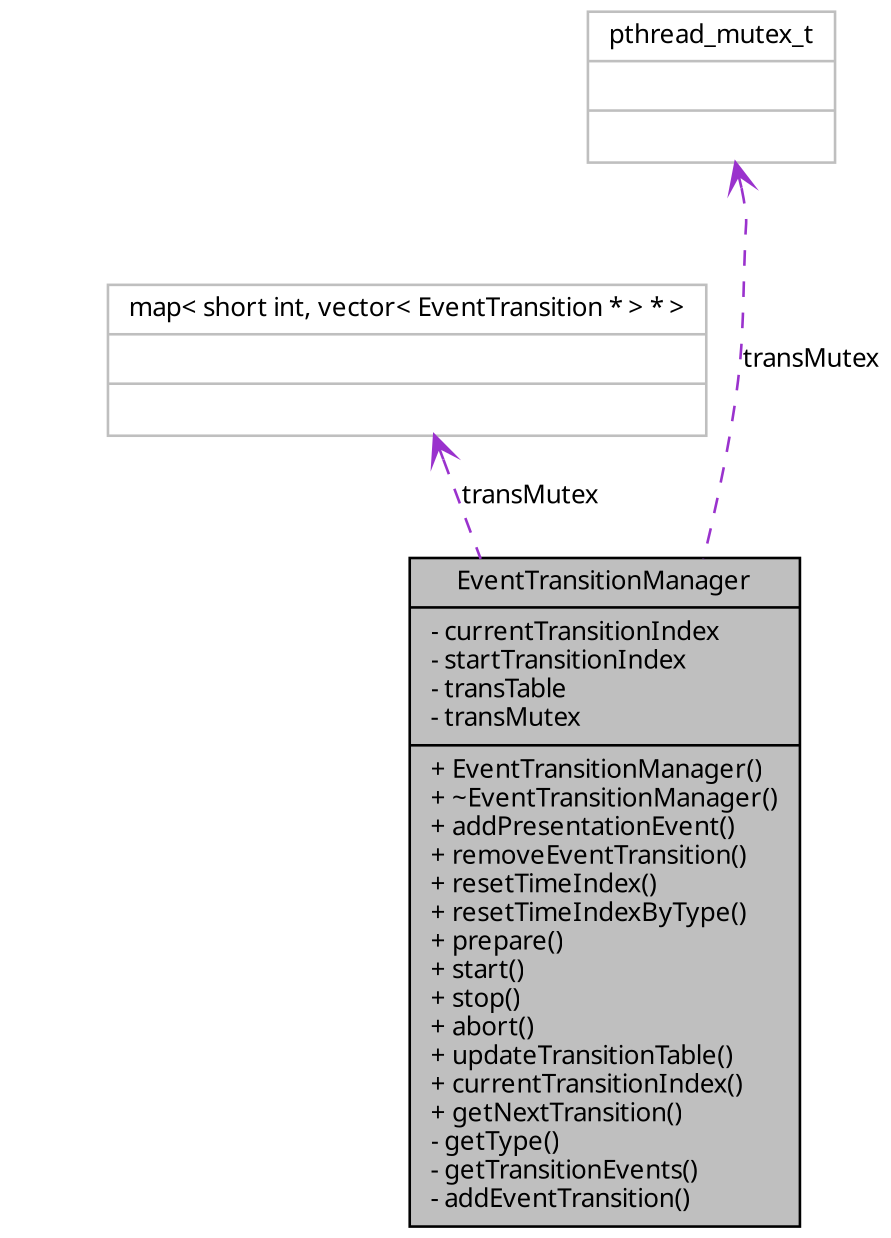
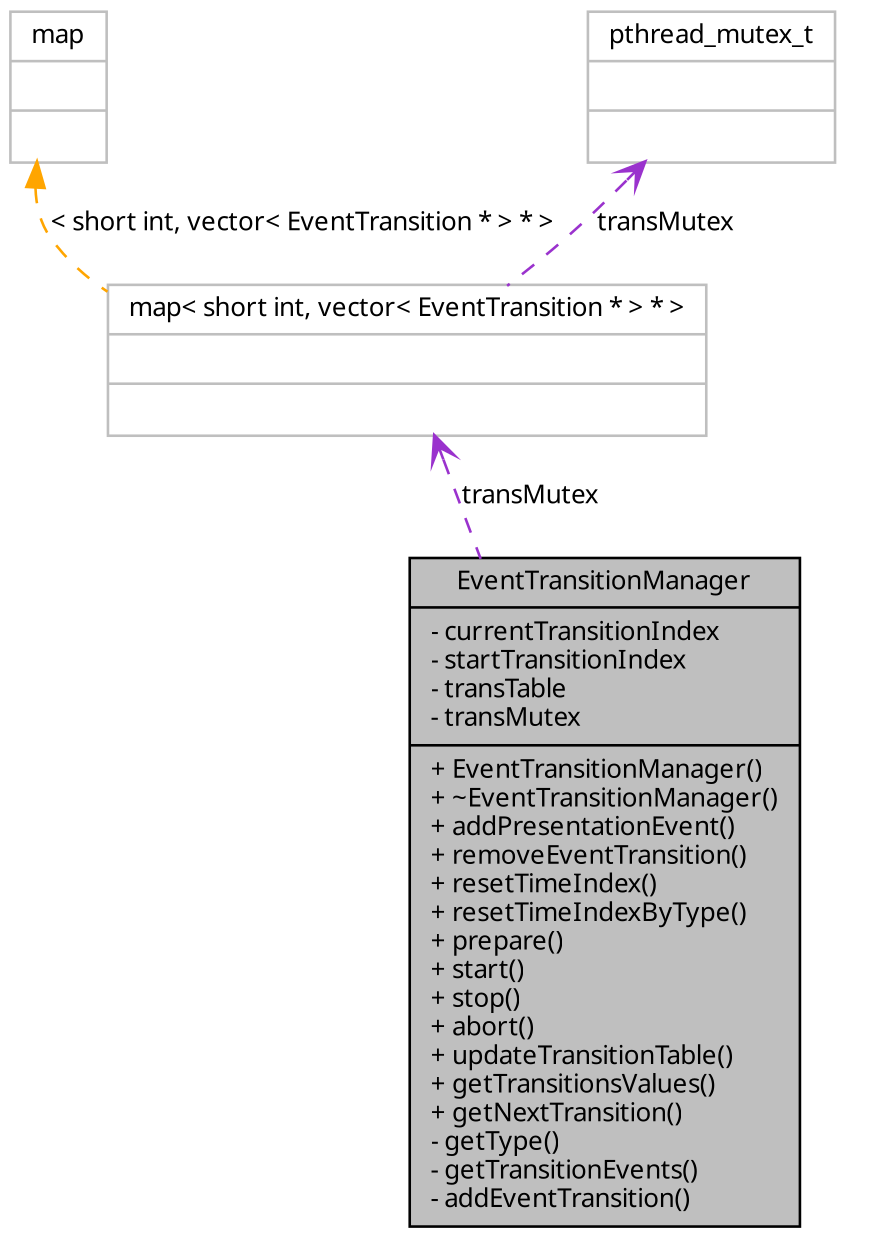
none -> (59, 87)
(739, 375) -> (569, 235)
(588, 1085) -> (574, 1085)
